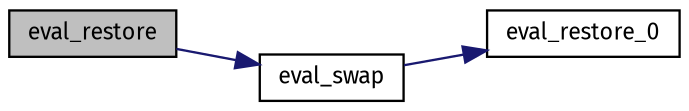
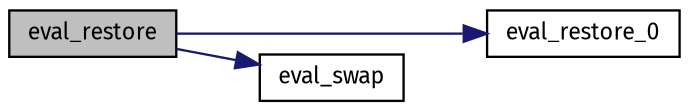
(434, 60) -> (320, 34)
